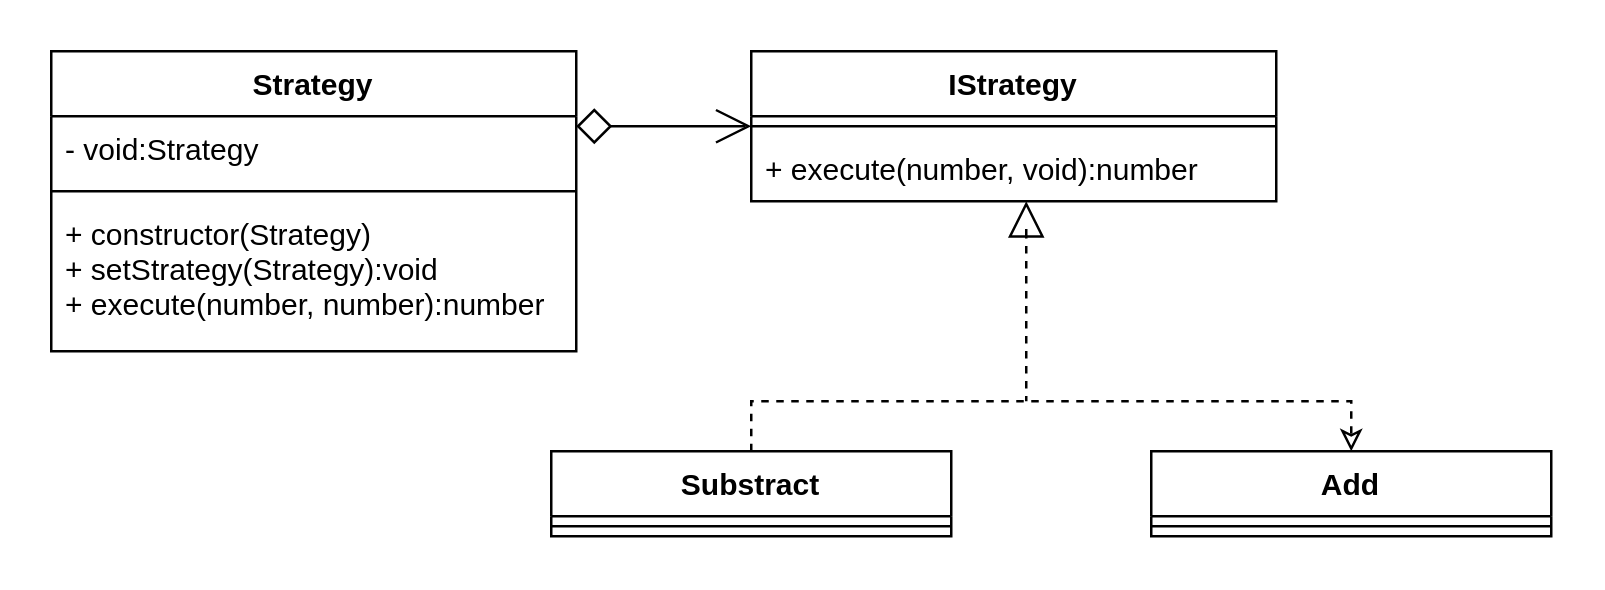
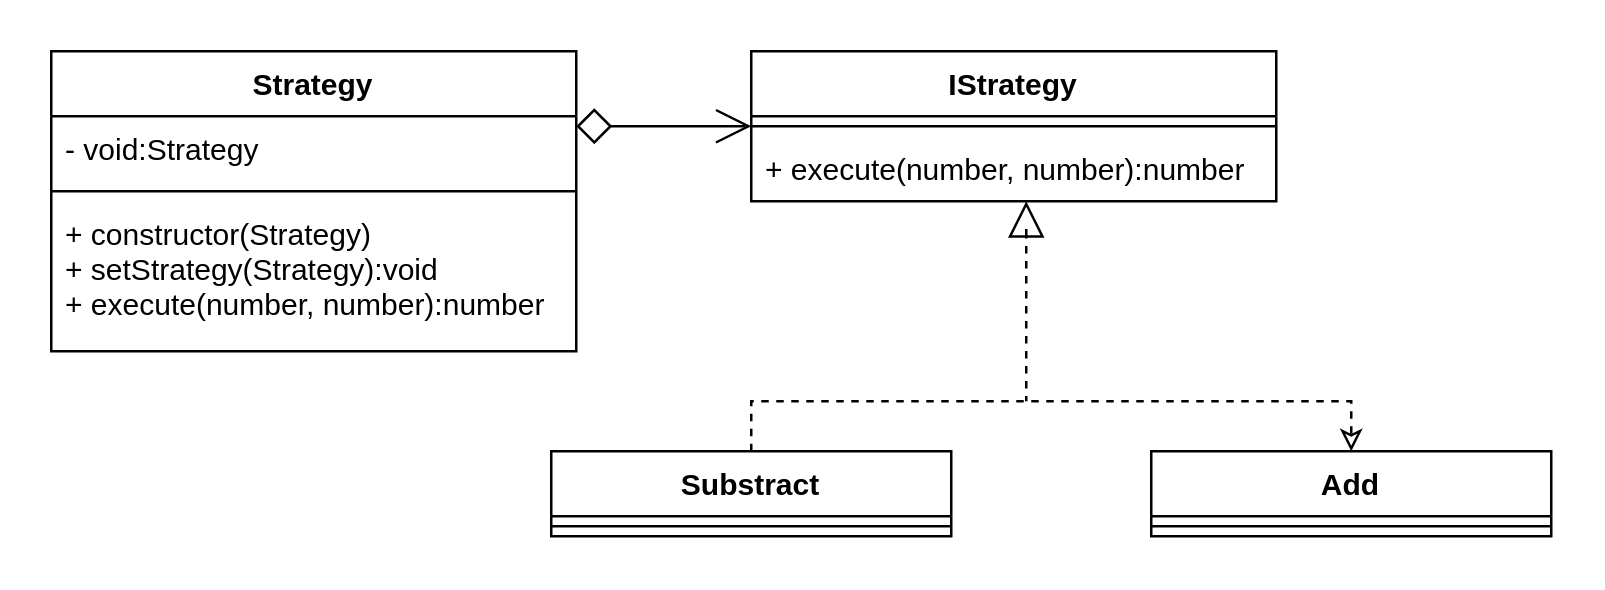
(998, 170) -> (1018, 170)
